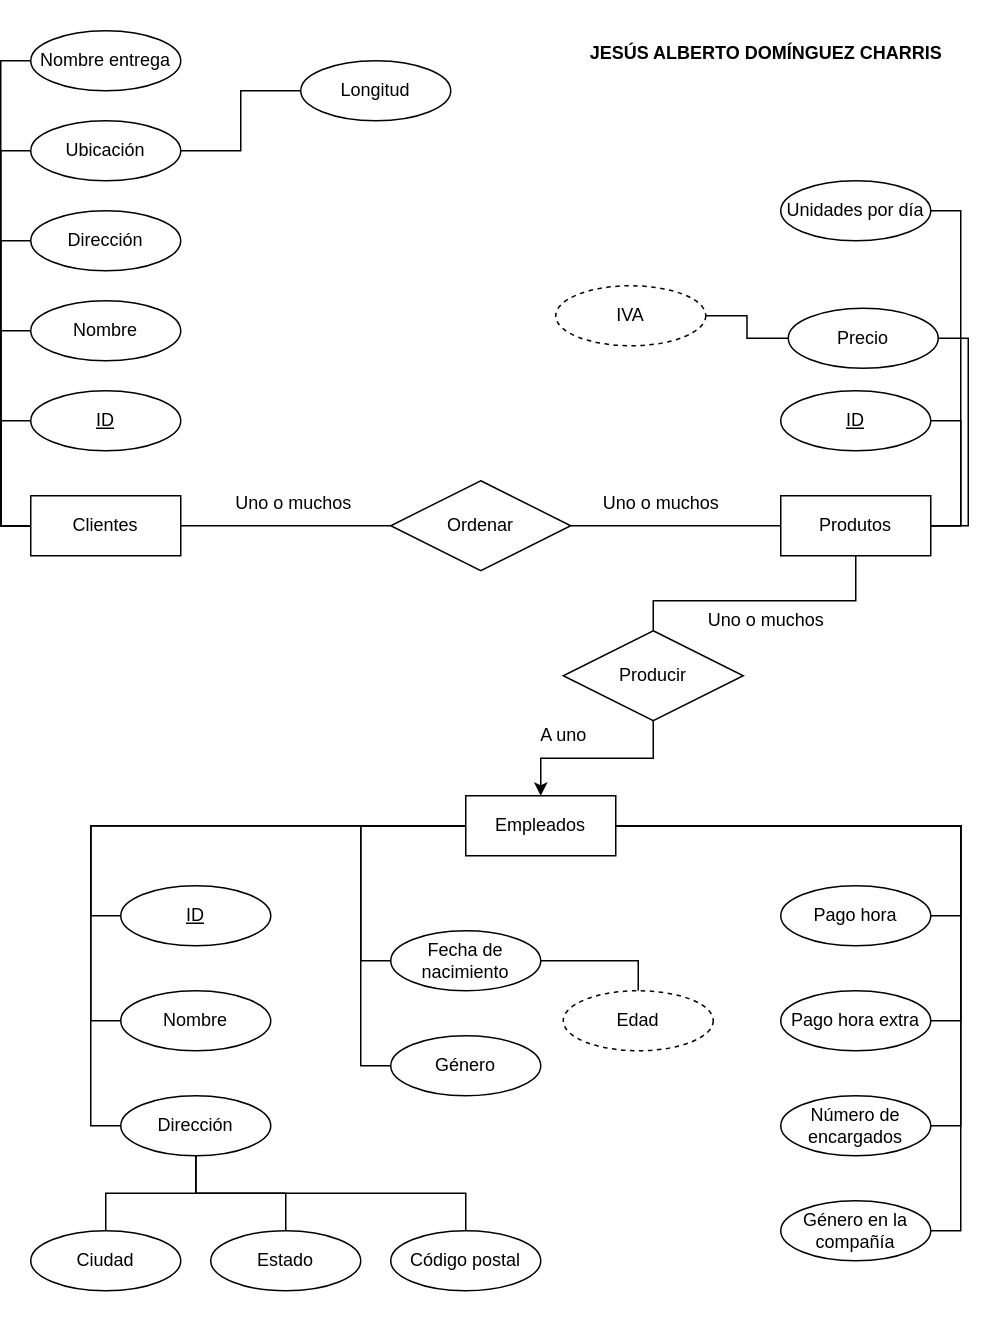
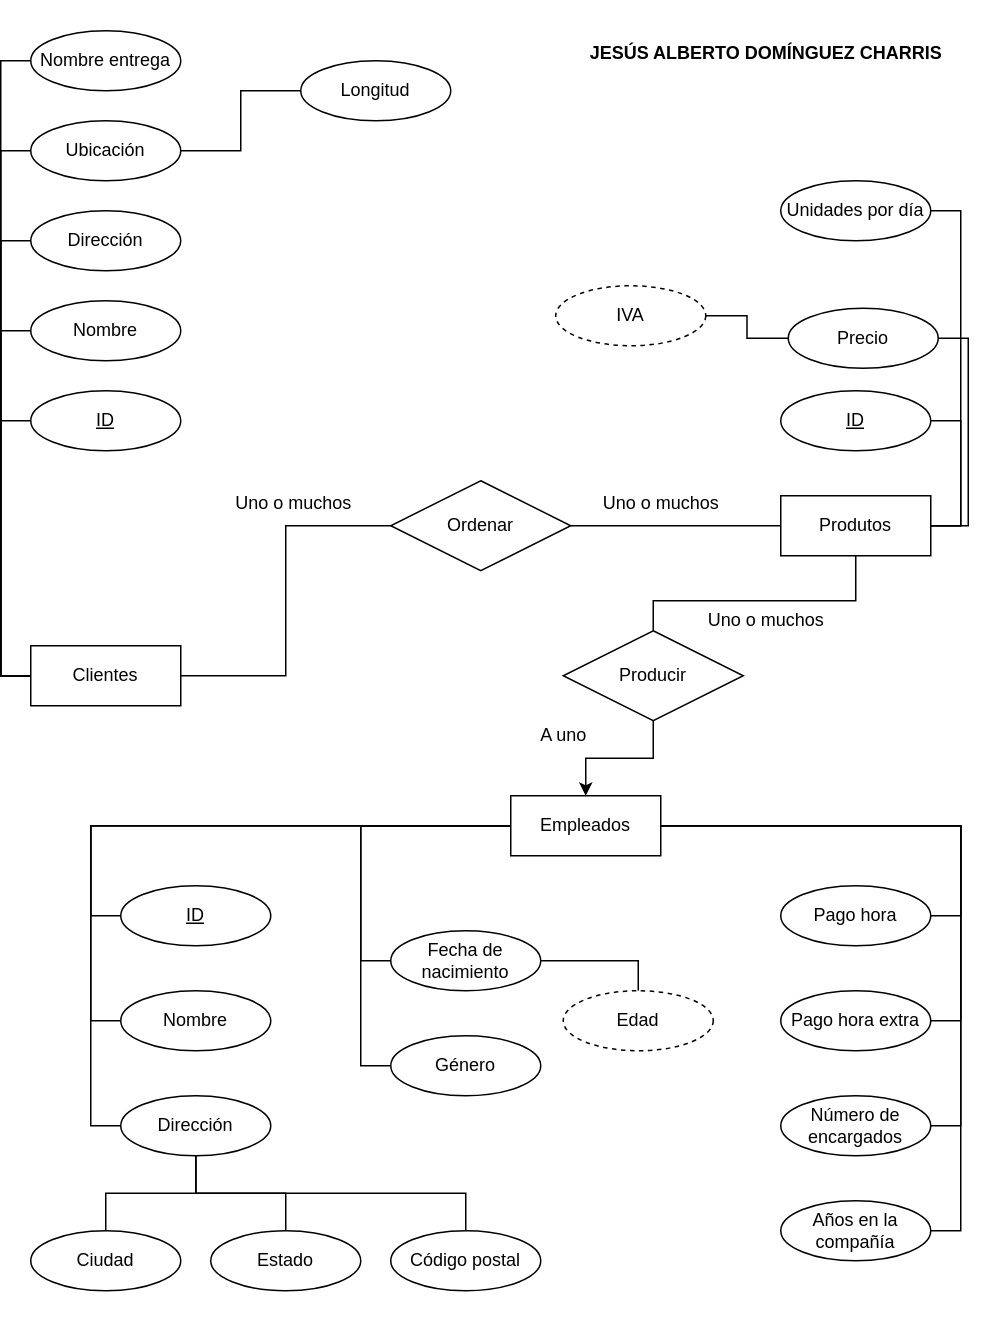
(106, 526) -> (106, 676)
(541, 826) -> (586, 826)
(856, 1231) -> (856, 1231)
